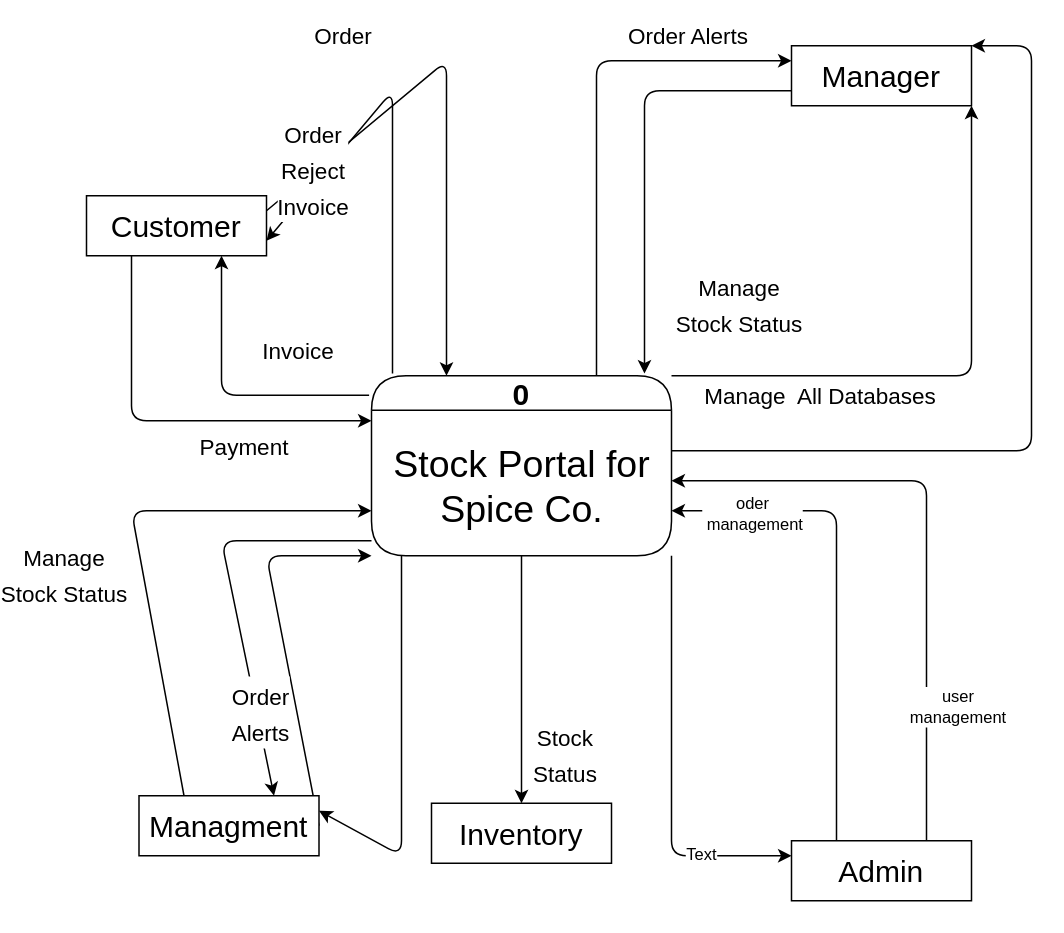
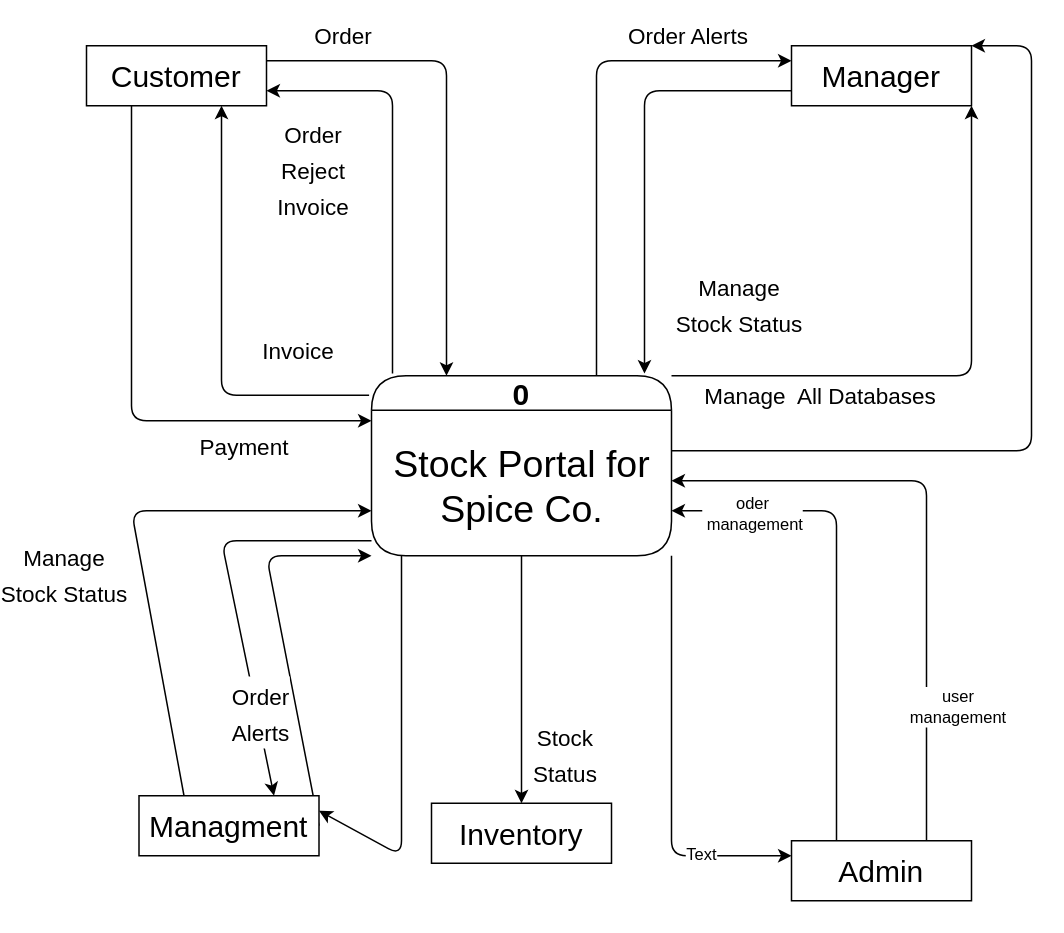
(176, 226) -> (176, 76)
